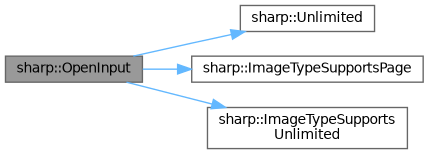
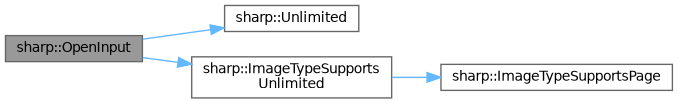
(160, 69) -> (409, 77)
